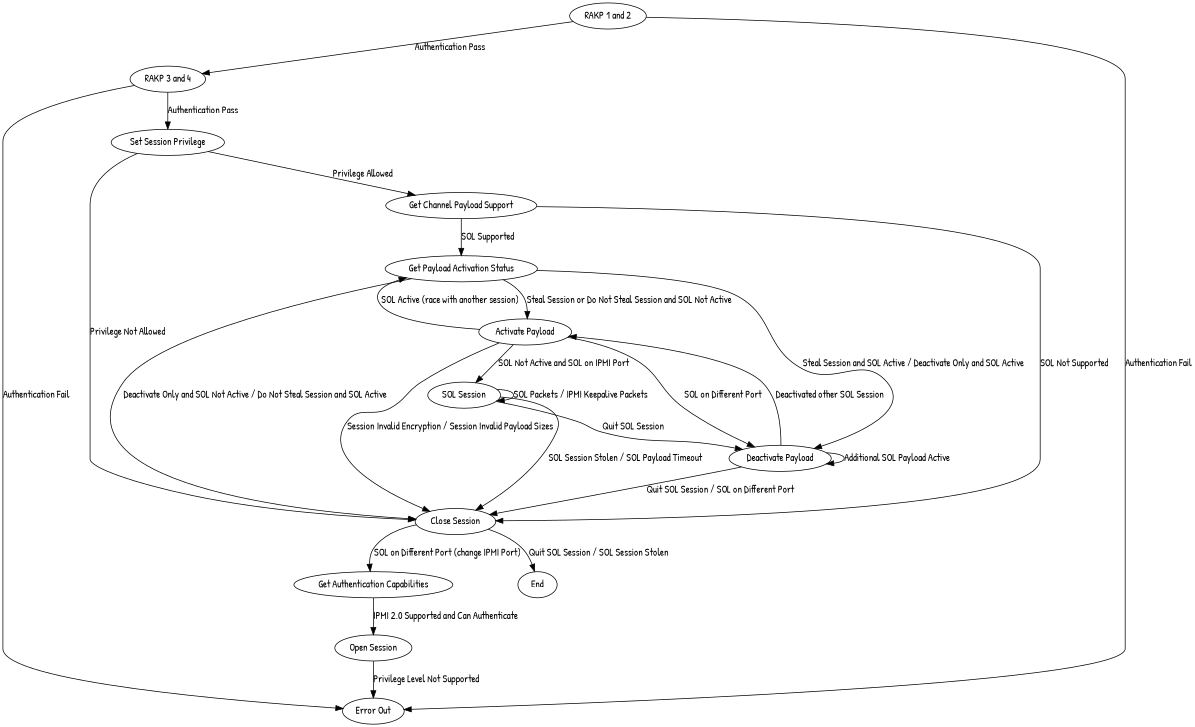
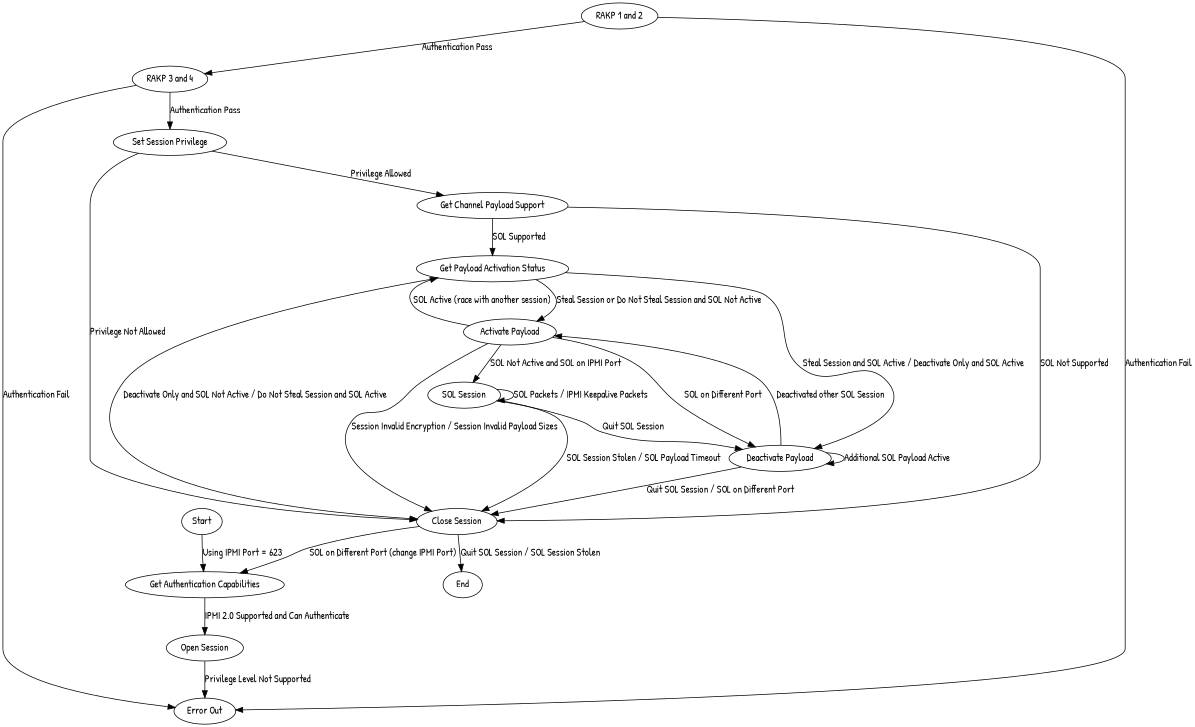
none -> (202, 522)
